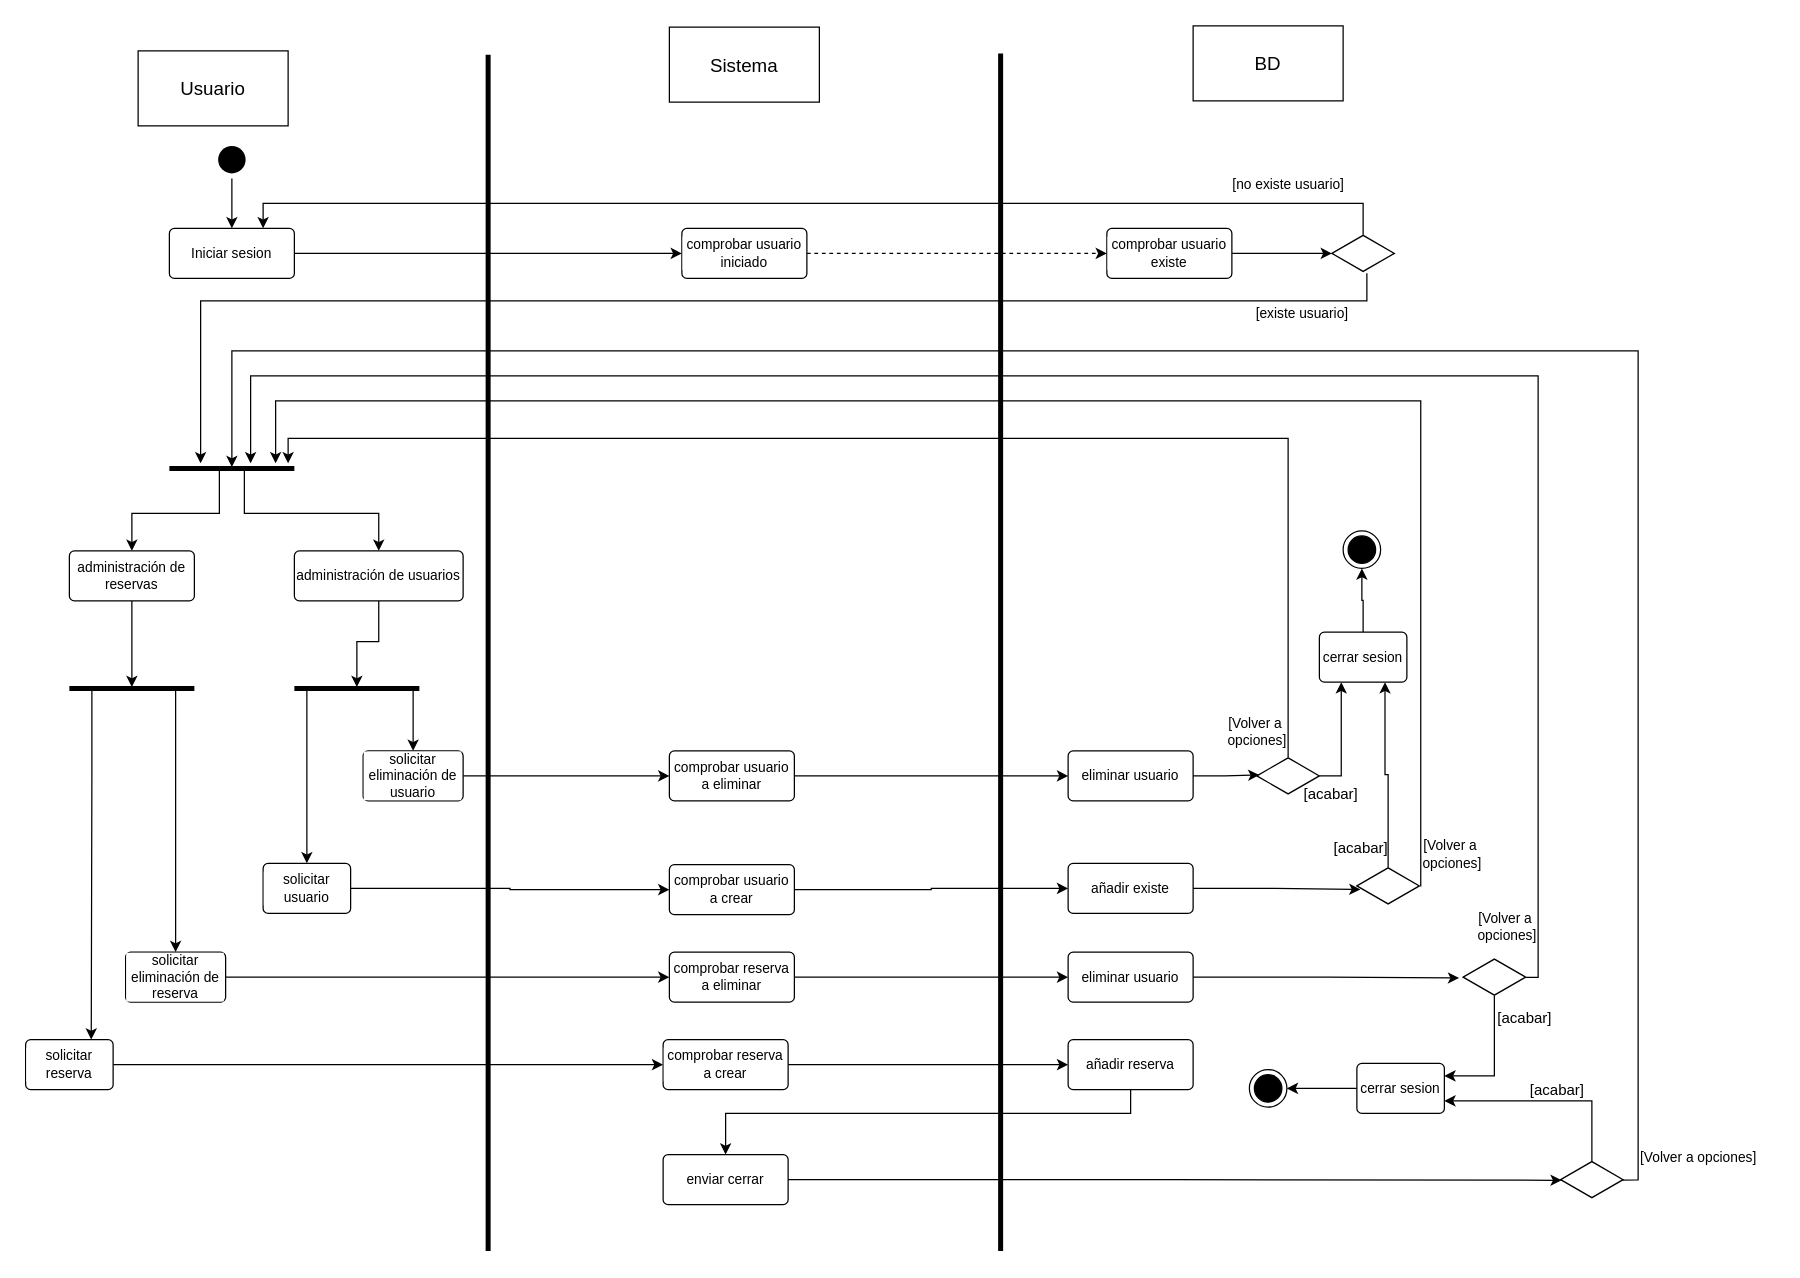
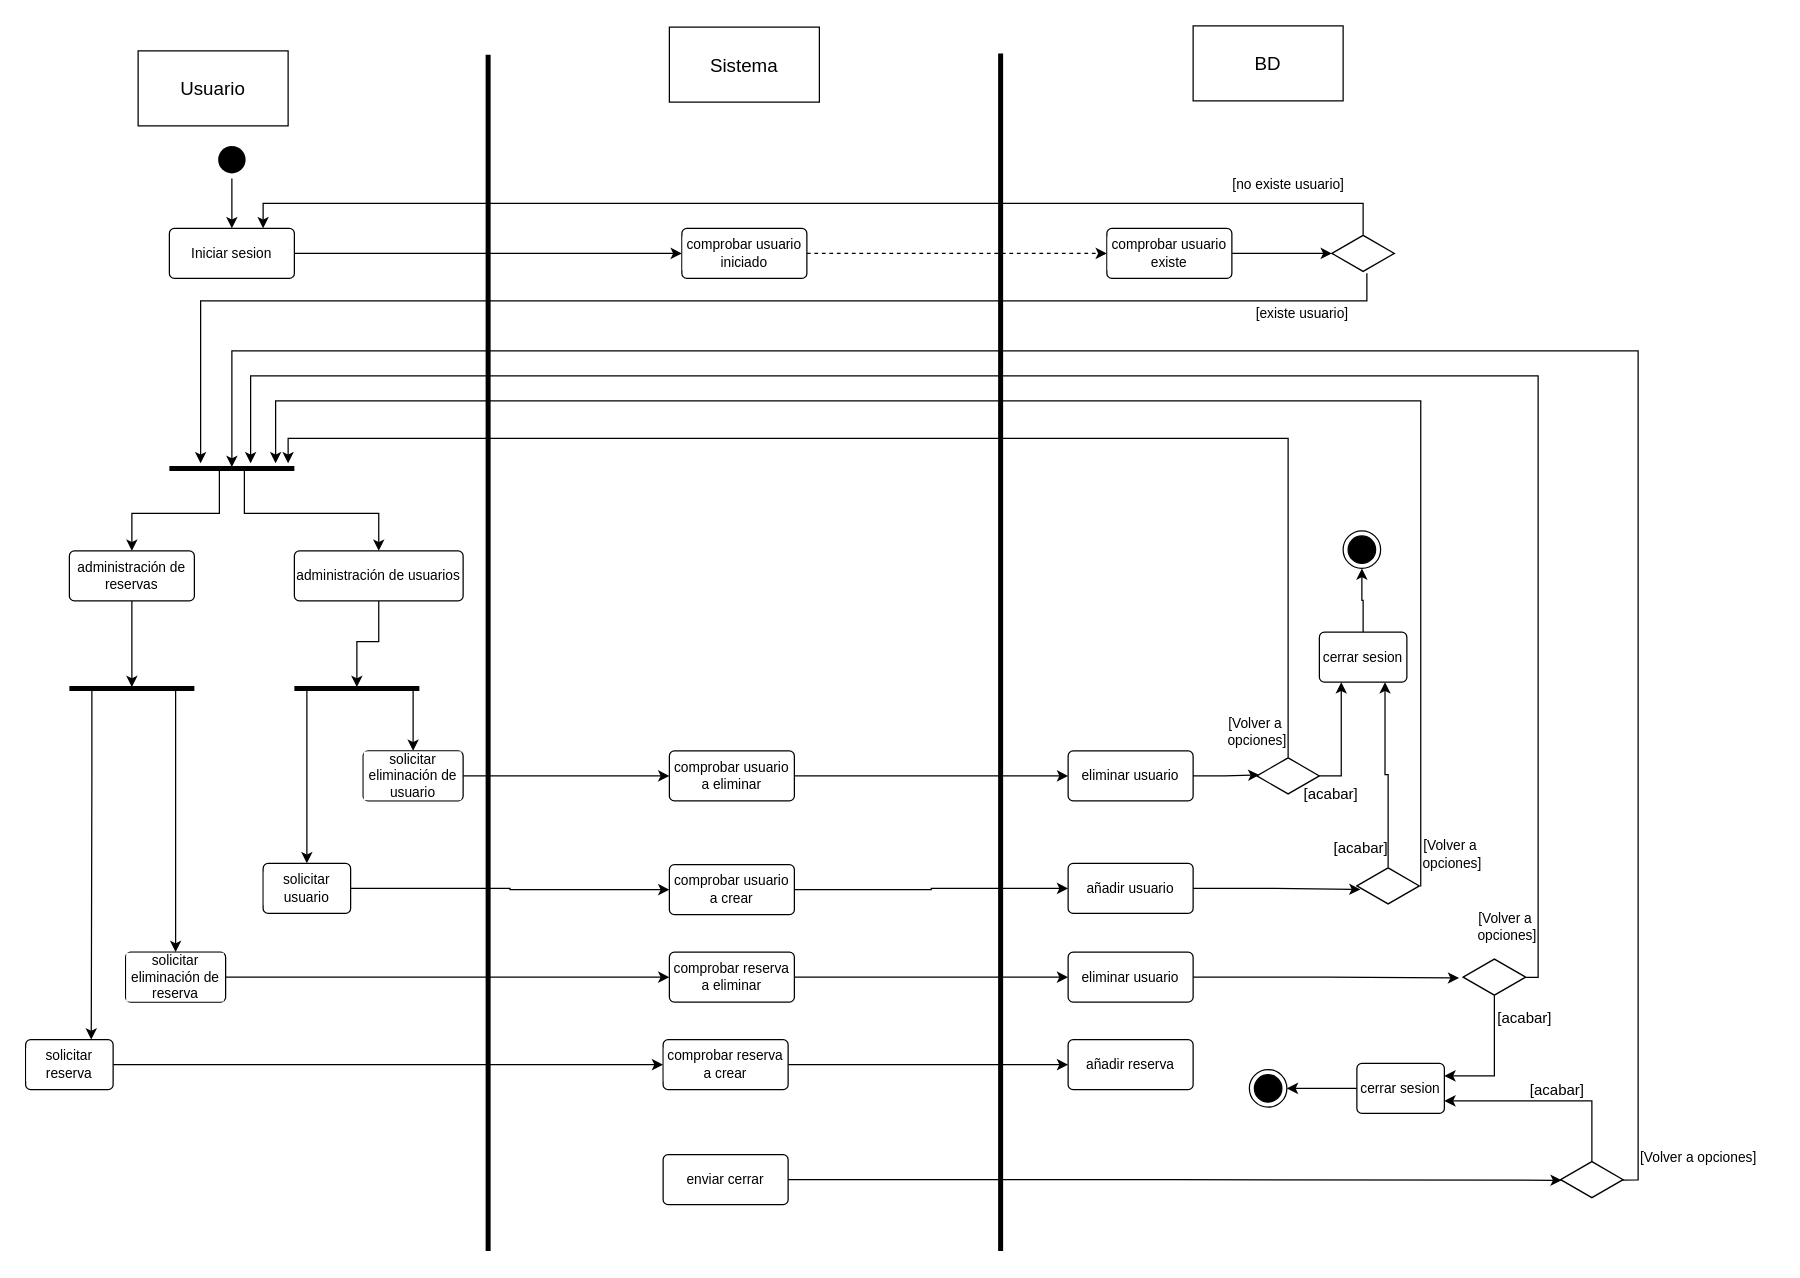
(1131, 888) -> (1131, 888)
(924, 1113) -> none
